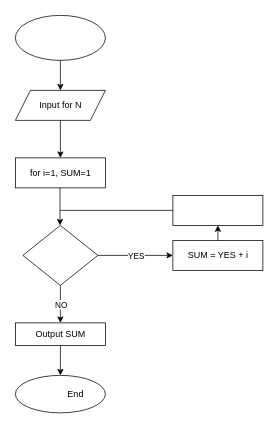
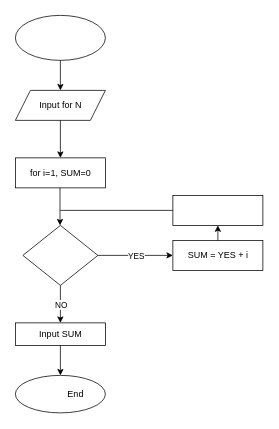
(61, 173) -> (61, 173)
(61, 334) -> (61, 334)
